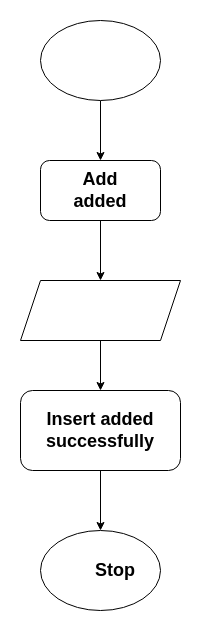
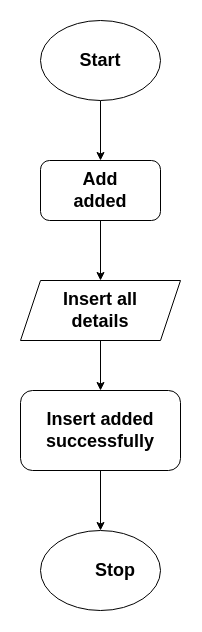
none -> (101, 61)
none -> (101, 311)
